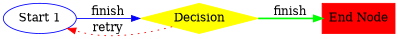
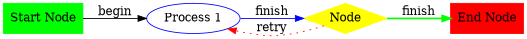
(40, 18) -> (193, 18)
none -> (43, 18)
(199, 18) -> (345, 18)
